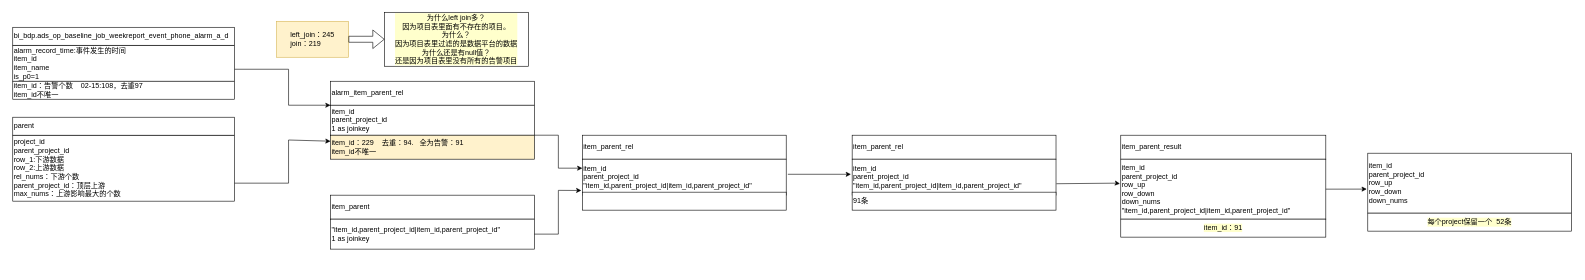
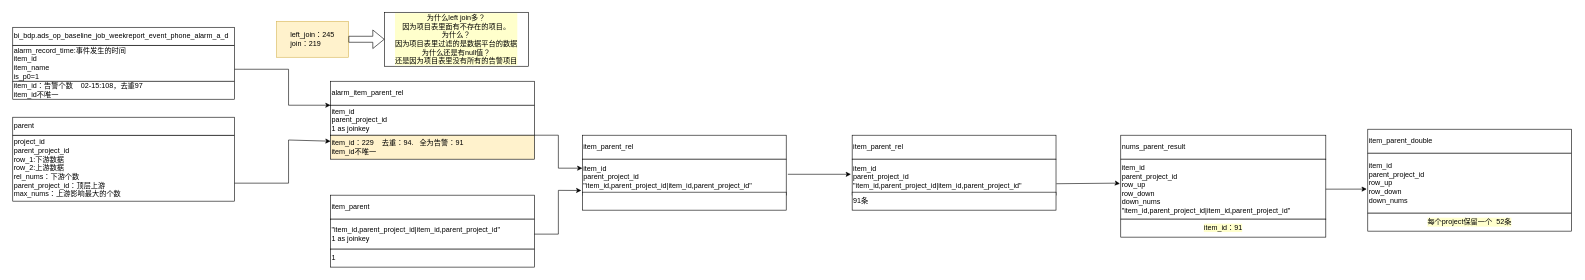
none -> (1470, 141)
(1157, 147) -> (1158, 147)
none -> (432, 258)
